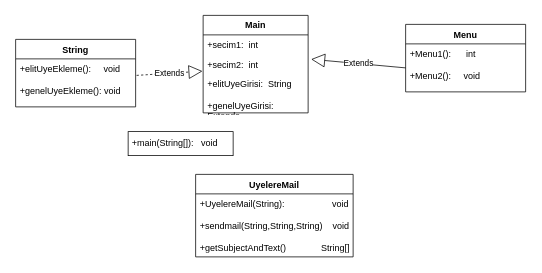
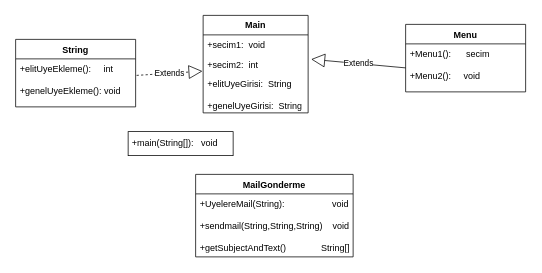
(235, 46) -> (238, 46)
(451, 60) -> (454, 60)
(76, 80) -> (75, 75)
(256, 95) -> (256, 95)
(274, 185) -> (274, 185)
